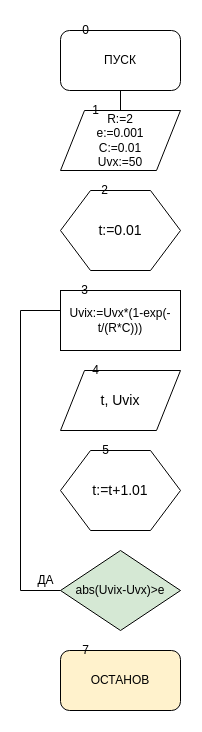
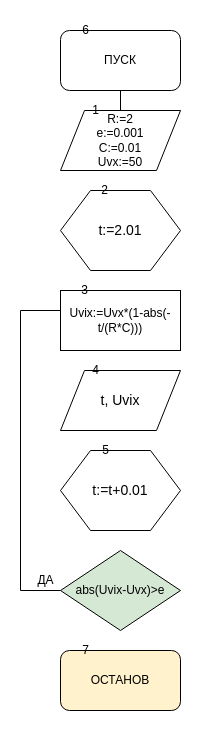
(86, 31) -> (86, 31)
(121, 231) -> (121, 231)
(121, 321) -> (121, 321)
(121, 491) -> (121, 491)
